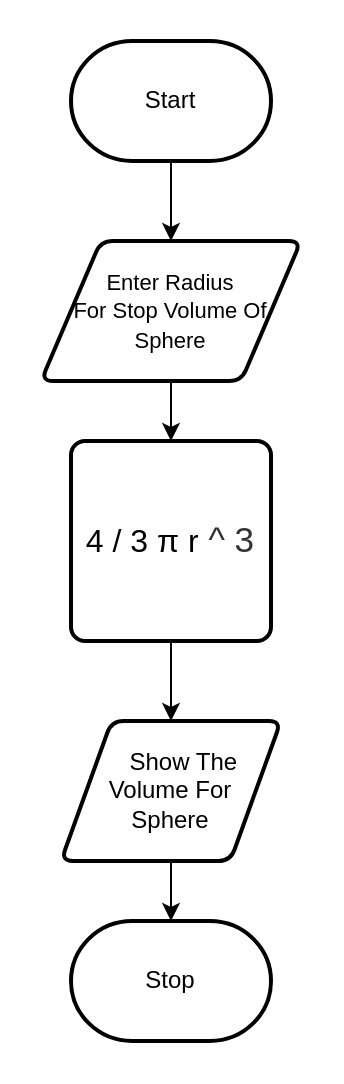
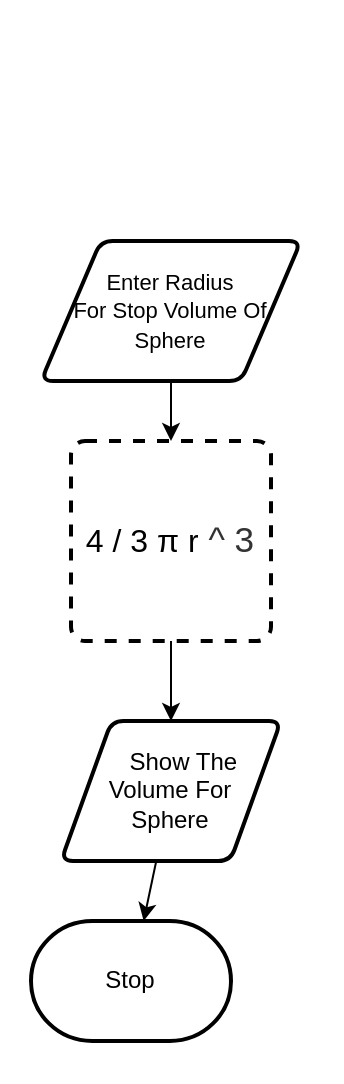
(171, 101) -> none
(171, 194) -> none
(171, 541) -> (171, 541)
(171, 981) -> (131, 981)
